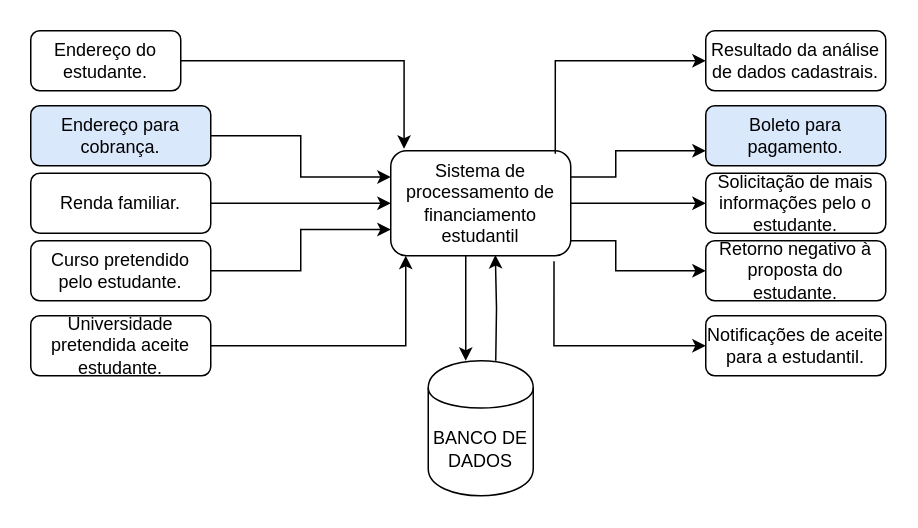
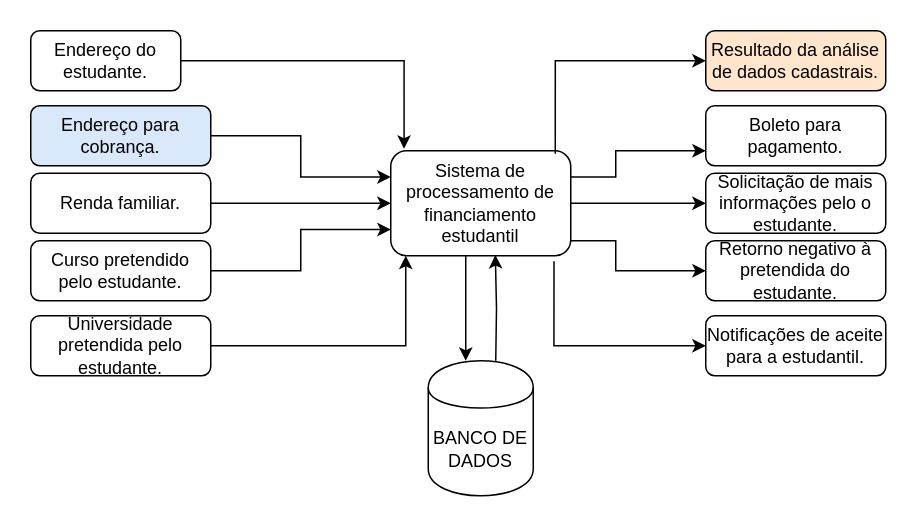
(796, 61) -> (796, 61)
(796, 136) -> (796, 136)
(796, 271) -> (796, 271)
(121, 346) -> (121, 346)
